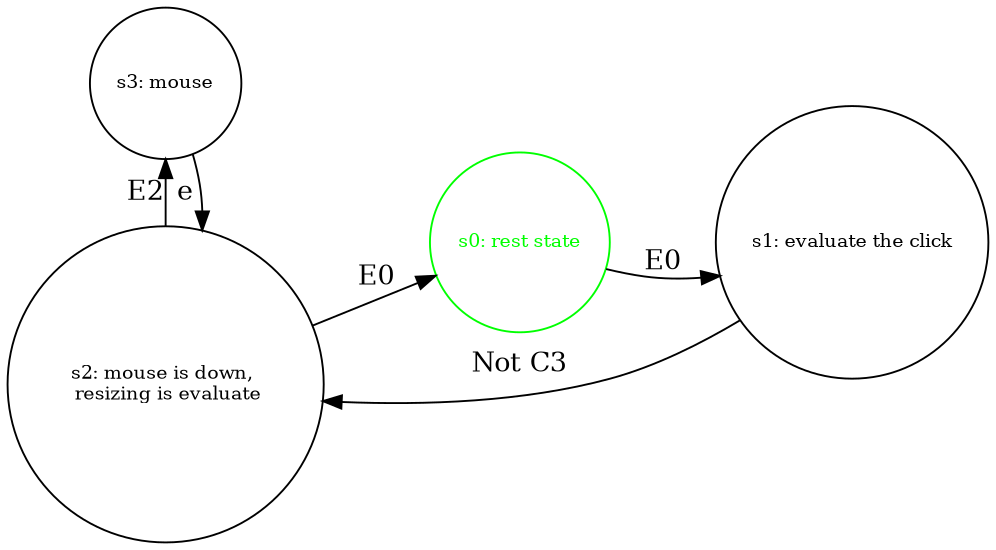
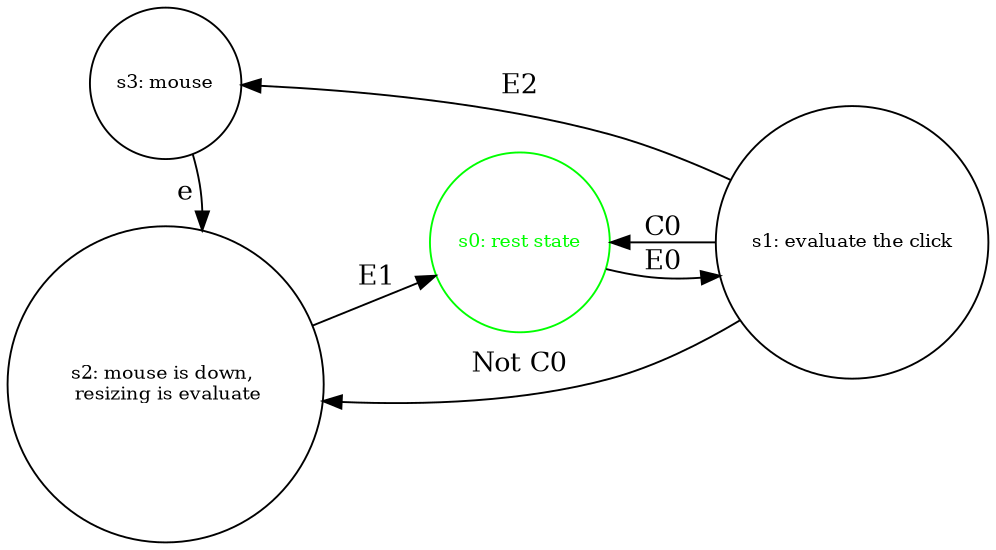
(166, 202) -> (501, 111)
none -> (673, 242)
(377, 277) -> (377, 277)
(520, 364) -> (520, 364)
